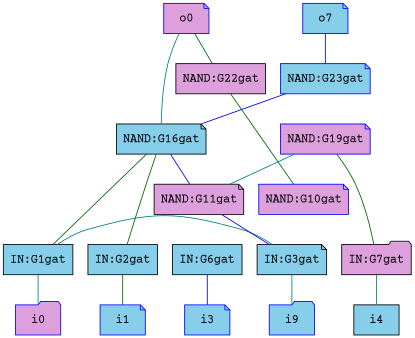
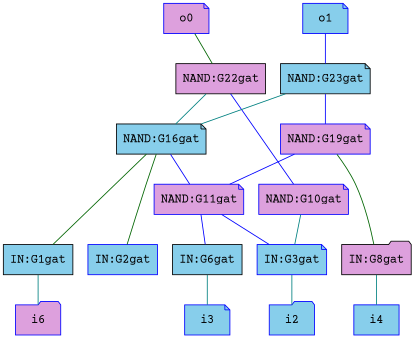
(325, 18) -> (325, 18)
(165, 78) -> (191, 109)
(325, 79) -> (325, 79)
(248, 107) -> (248, 107)
none -> (325, 109)
(262, 139) -> (262, 139)
(262, 169) -> (262, 169)
(199, 199) -> (199, 199)
(165, 216) -> (298, 230)
none -> (203, 230)
(123, 260) -> (123, 260)
(292, 260) -> (292, 260)
(376, 260) -> (376, 260)
(207, 290) -> (207, 290)
(38, 320) -> (38, 320)
(123, 320) -> none
(292, 320) -> (292, 320)
(376, 320) -> (376, 320)
